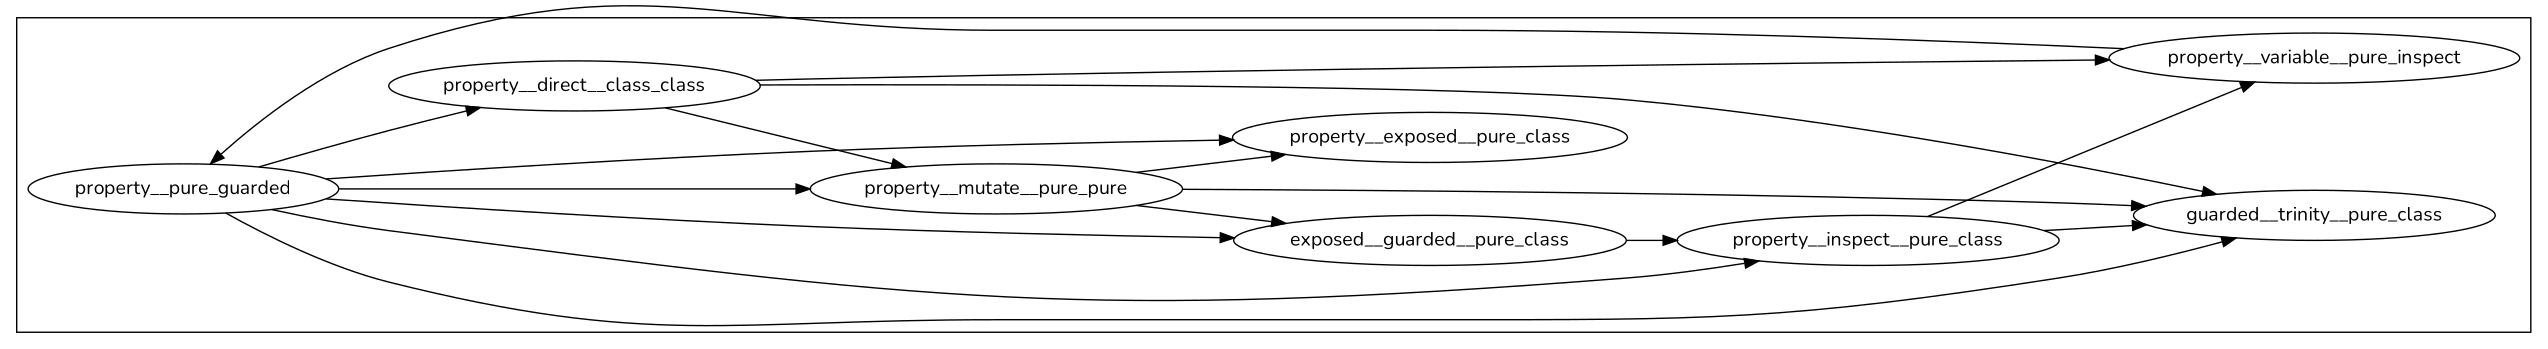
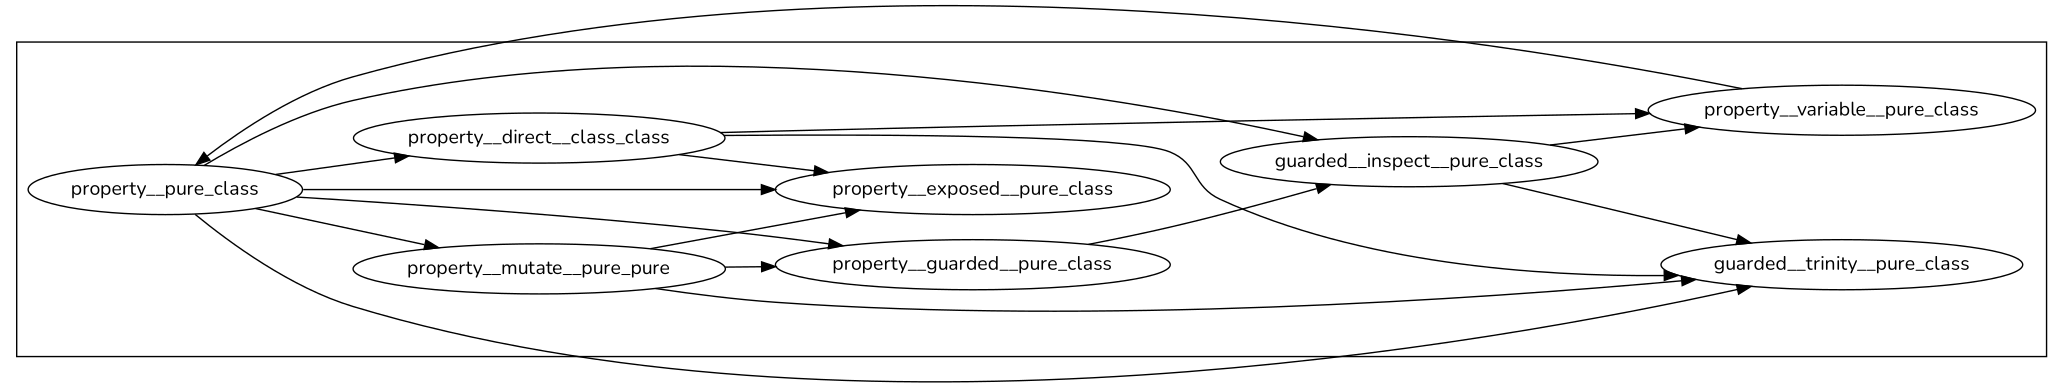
(2314, 58) -> (1842, 110)
(779, 136) -> (747, 163)
(183, 189) -> (165, 190)
(1430, 240) -> (973, 265)
(1868, 240) -> (1409, 162)
